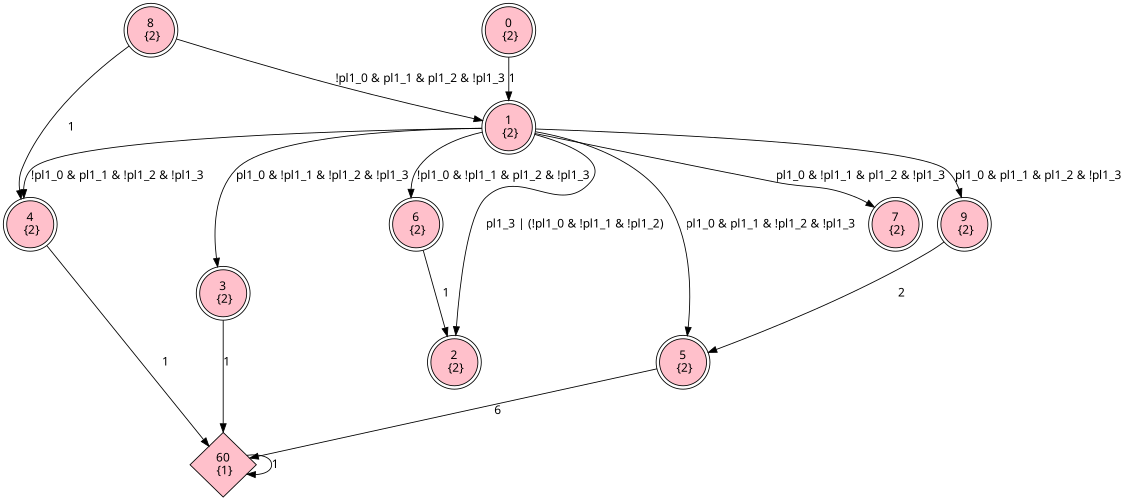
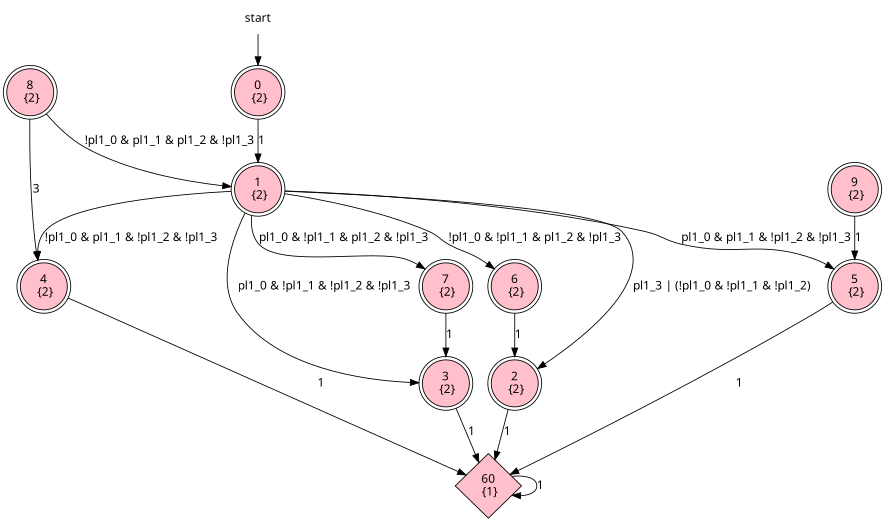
none -> (258, 19)
(71, 127) -> (37, 189)
(754, 140) -> none
(902, 293) -> (859, 238)
none -> (446, 331)
(498, 411) -> (740, 383)
none -> (503, 430)
